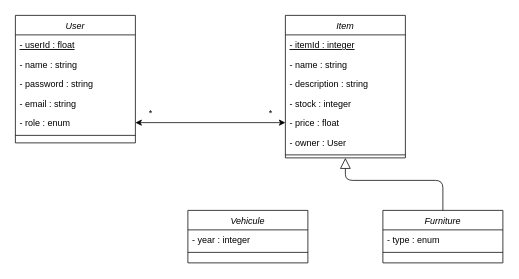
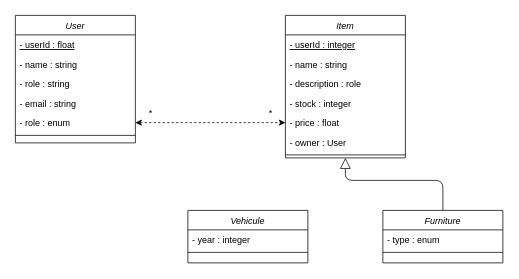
(328, 45) -> (329, 45)
(62, 84) -> (50, 84)
(337, 84) -> (332, 84)
(210, 123) -> (210, 123)
